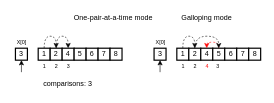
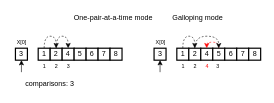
(206, 18) -> (197, 18)
(68, 84) -> (50, 84)
